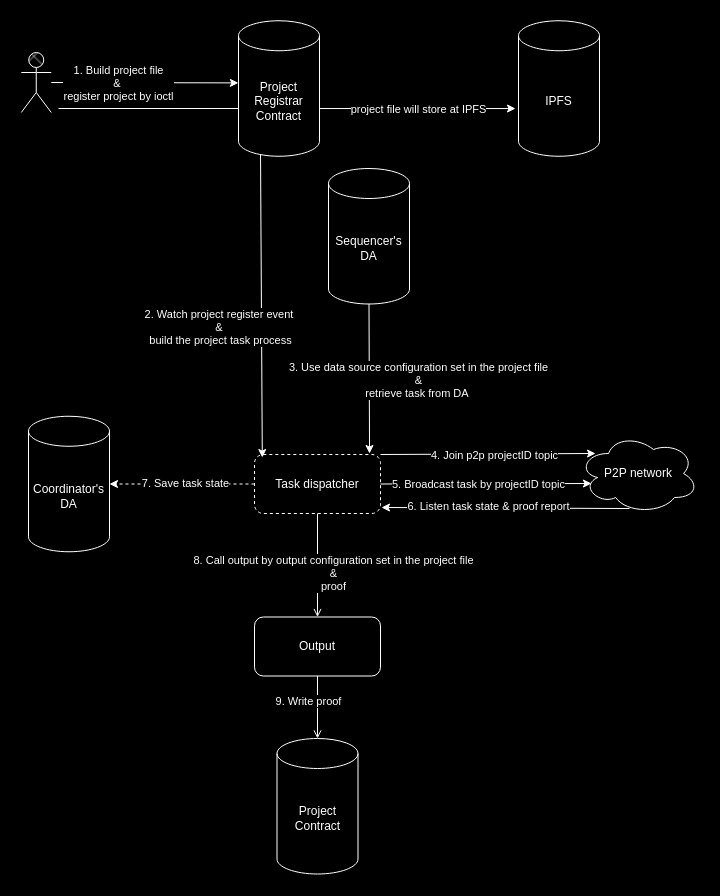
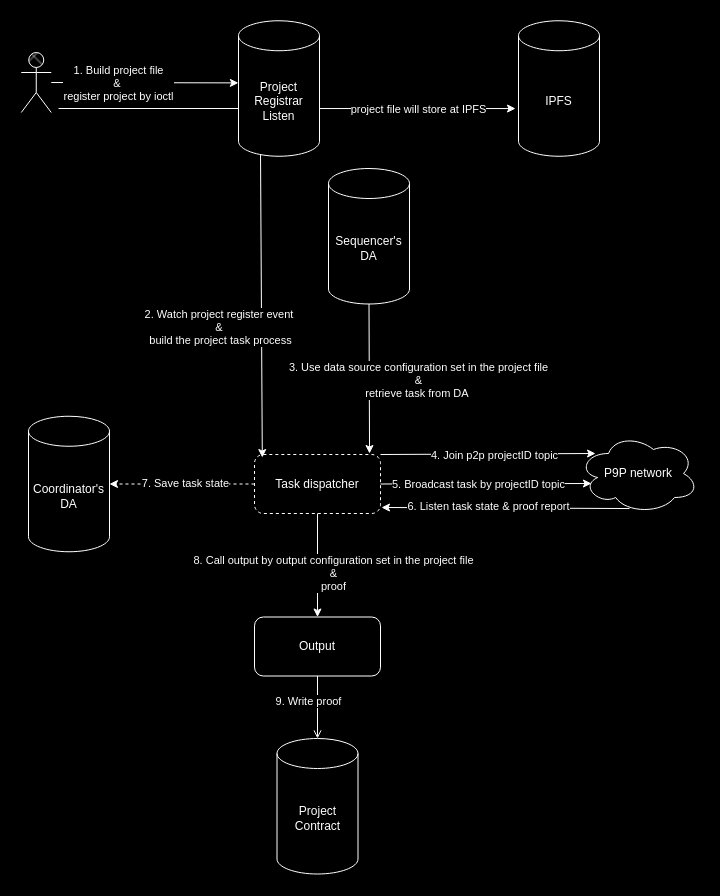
(279, 102) -> (279, 102)
(639, 474) -> (639, 474)
(318, 610) -> (318, 609)
